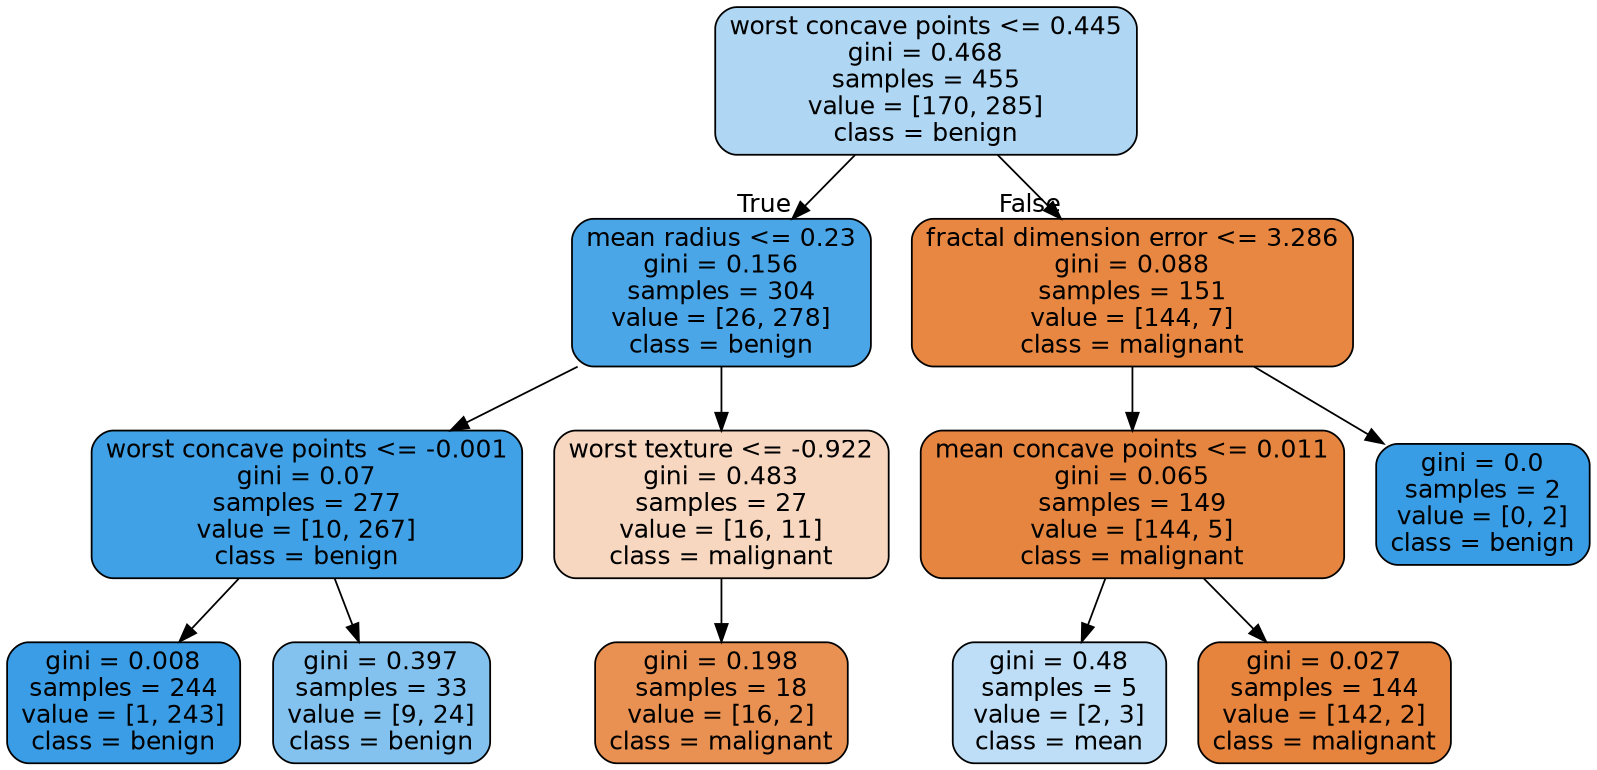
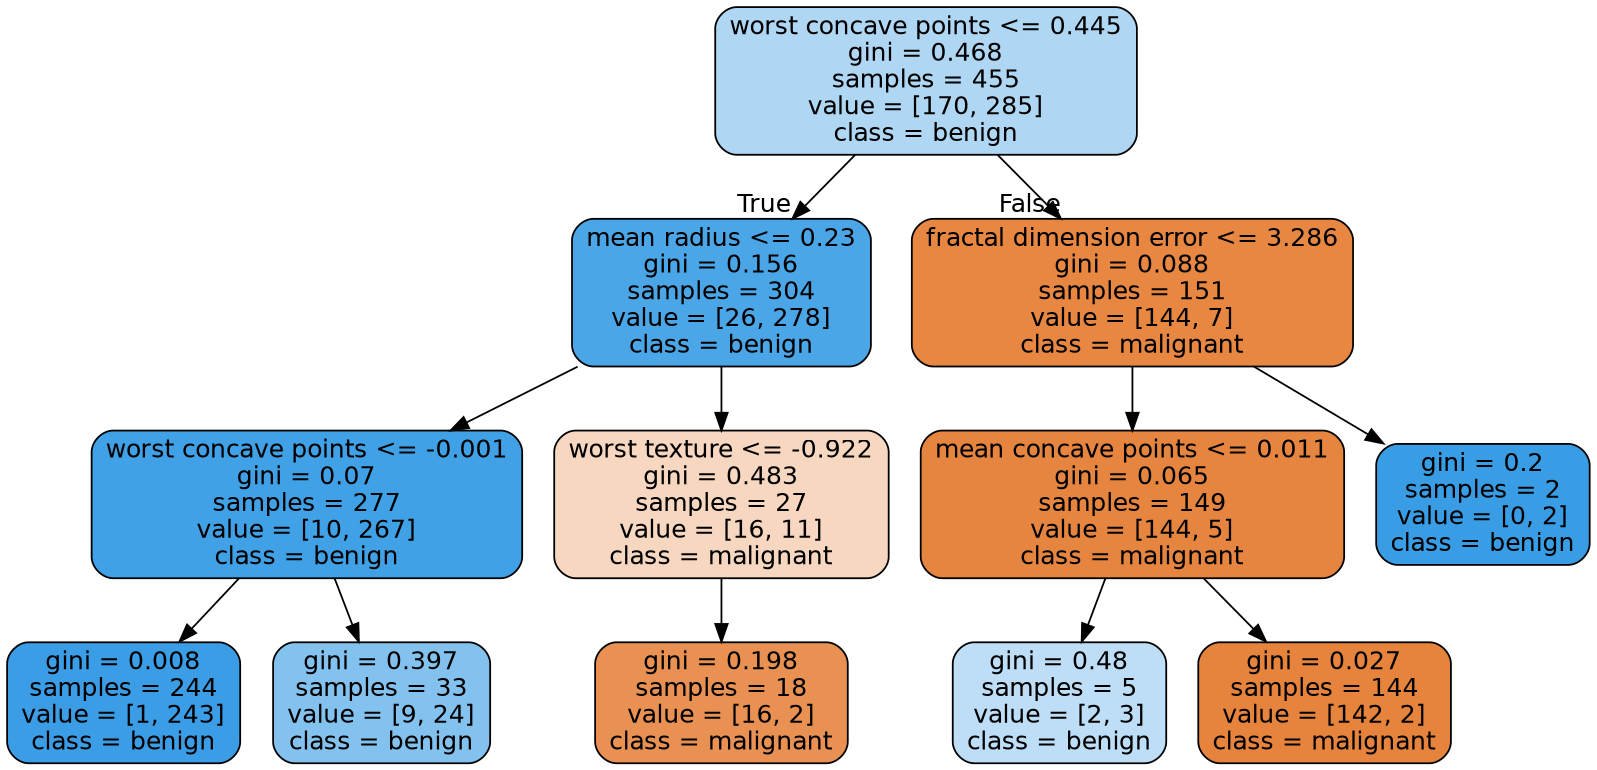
(1483, 504) -> (1483, 504)
(1059, 703) -> (1059, 703)
